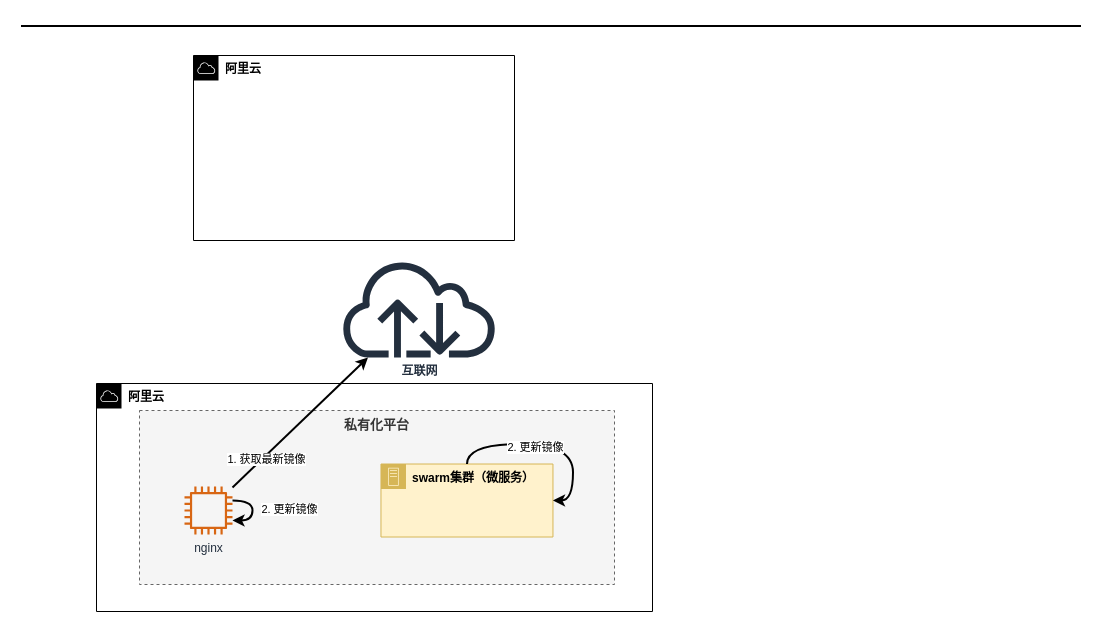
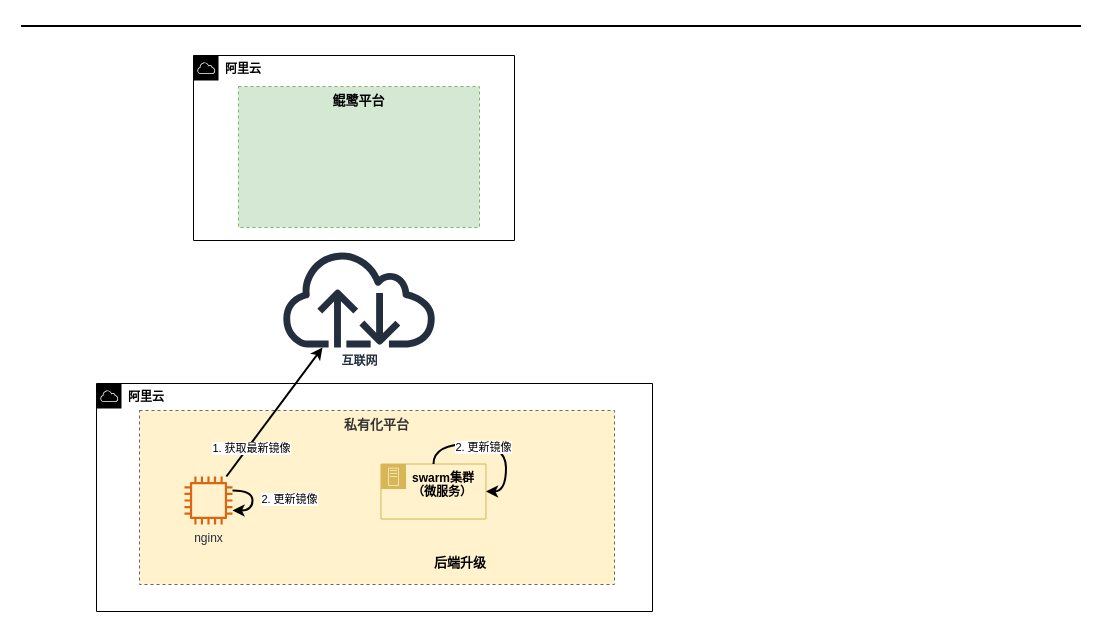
none -> (359, 157)
(419, 309) -> (359, 299)
(377, 498) -> (377, 498)
(467, 501) -> (433, 492)
(209, 511) -> (209, 501)
none -> (461, 563)
